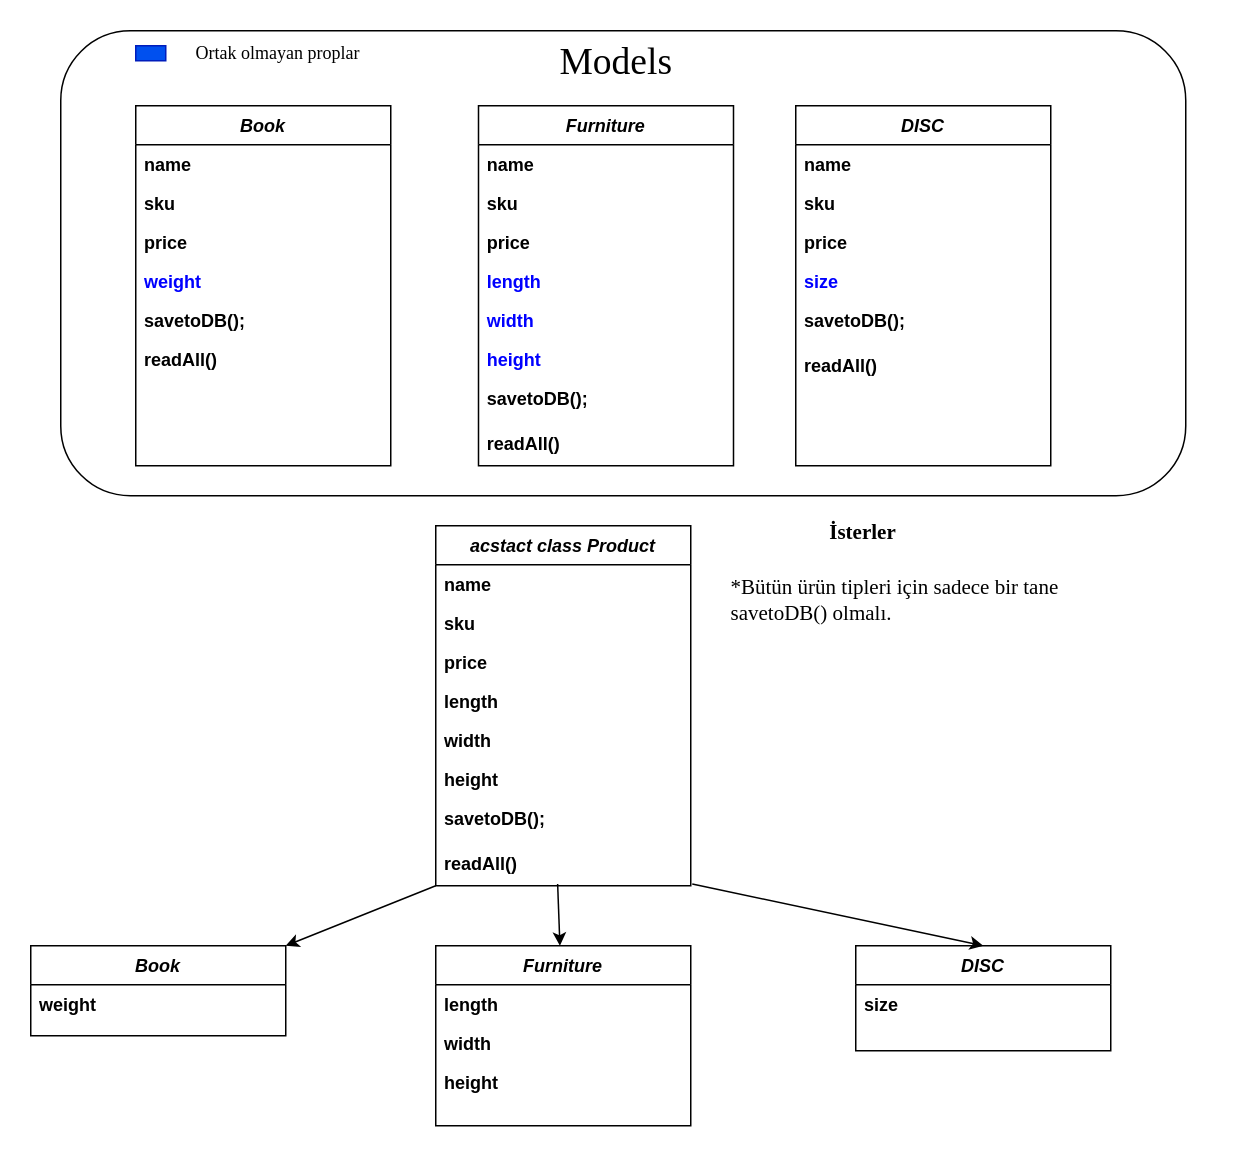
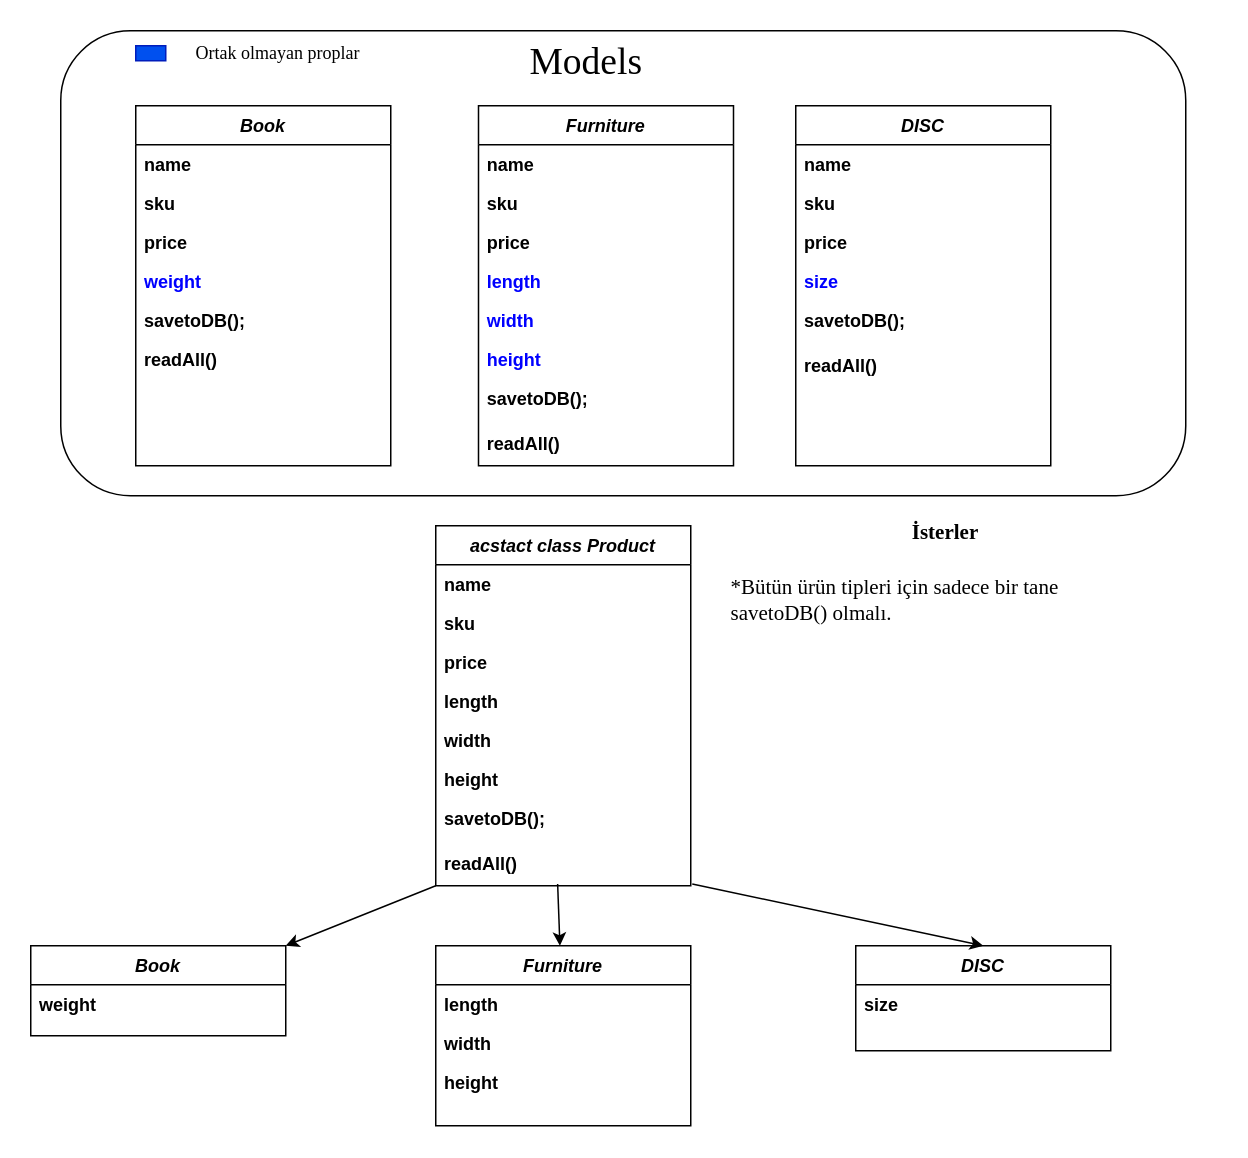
(616, 61) -> (586, 61)
(863, 533) -> (946, 533)
